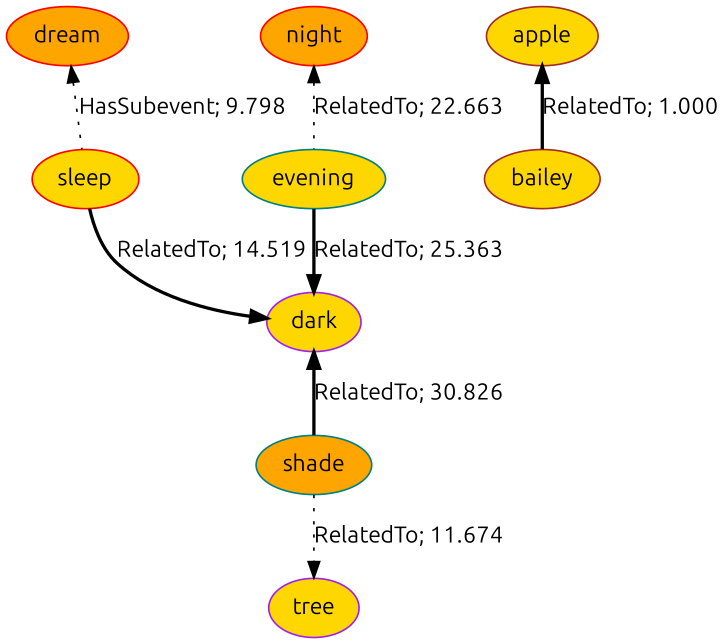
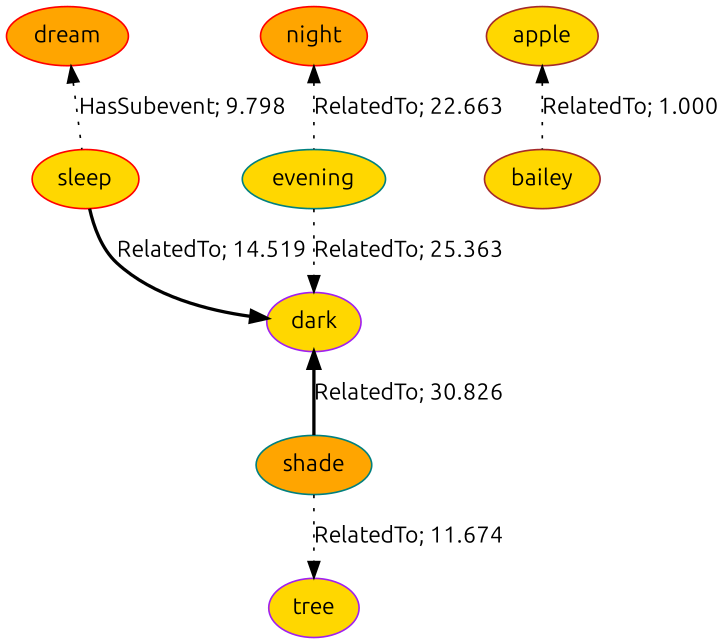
(542, 116) -> (542, 116)
(314, 242) -> (314, 242)
